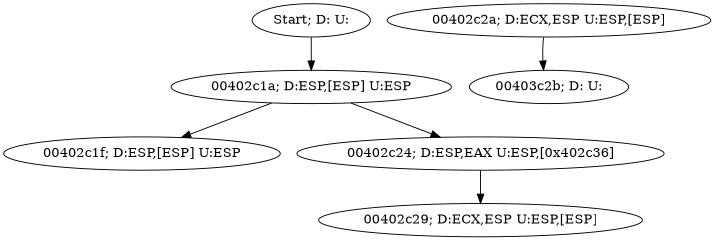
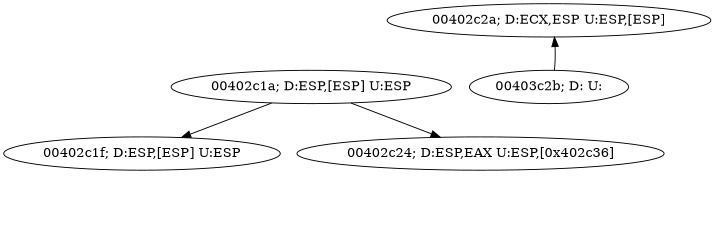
(311, 20) -> none
(543, 49) -> (555, 58)
(481, 220) -> none
